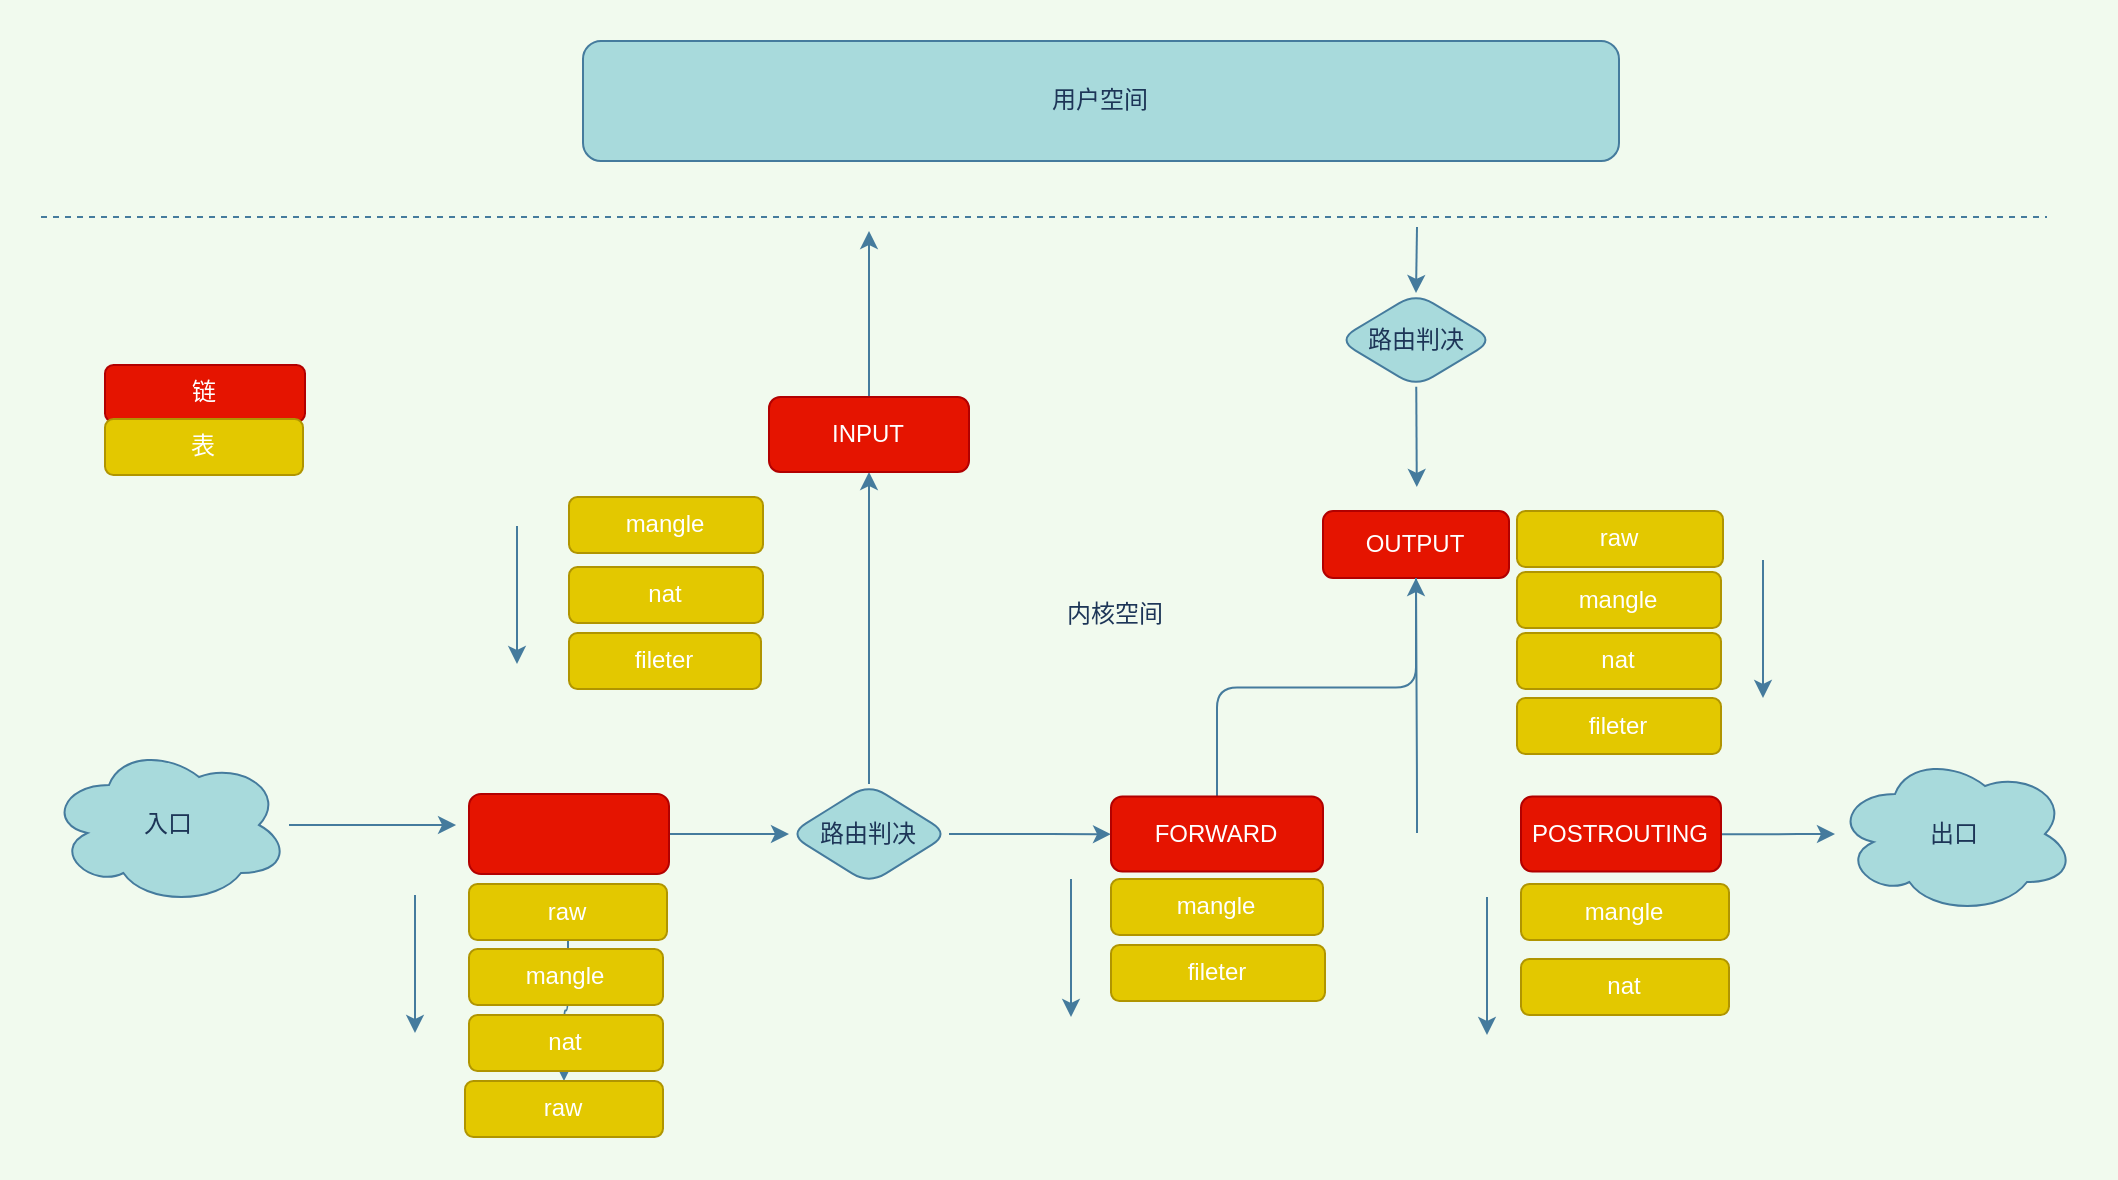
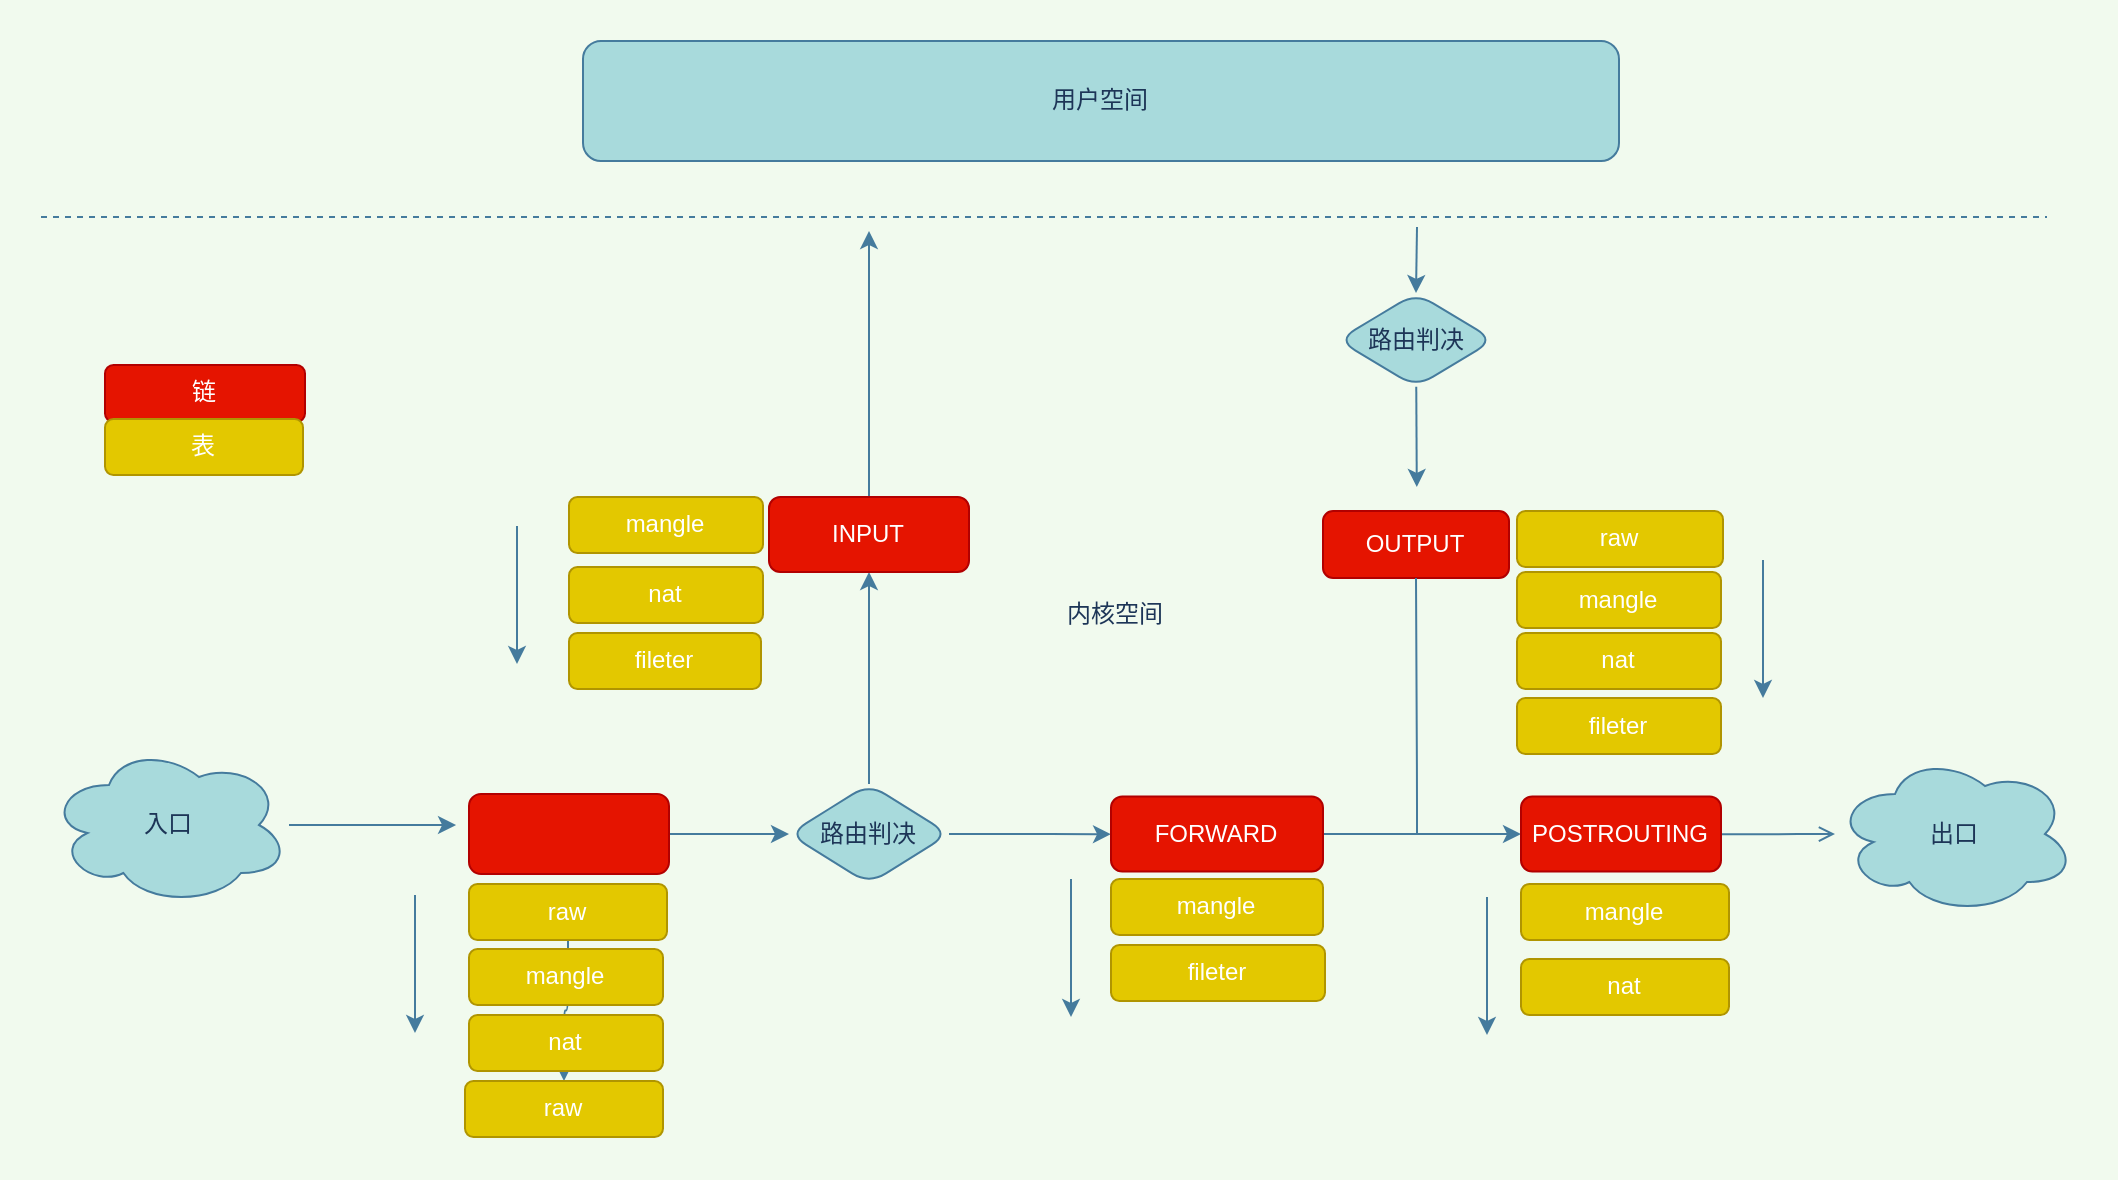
(869, 435) -> (869, 535)
(1266, 687) -> (1415, 834)
(1820, 834) -> (1823, 834)
